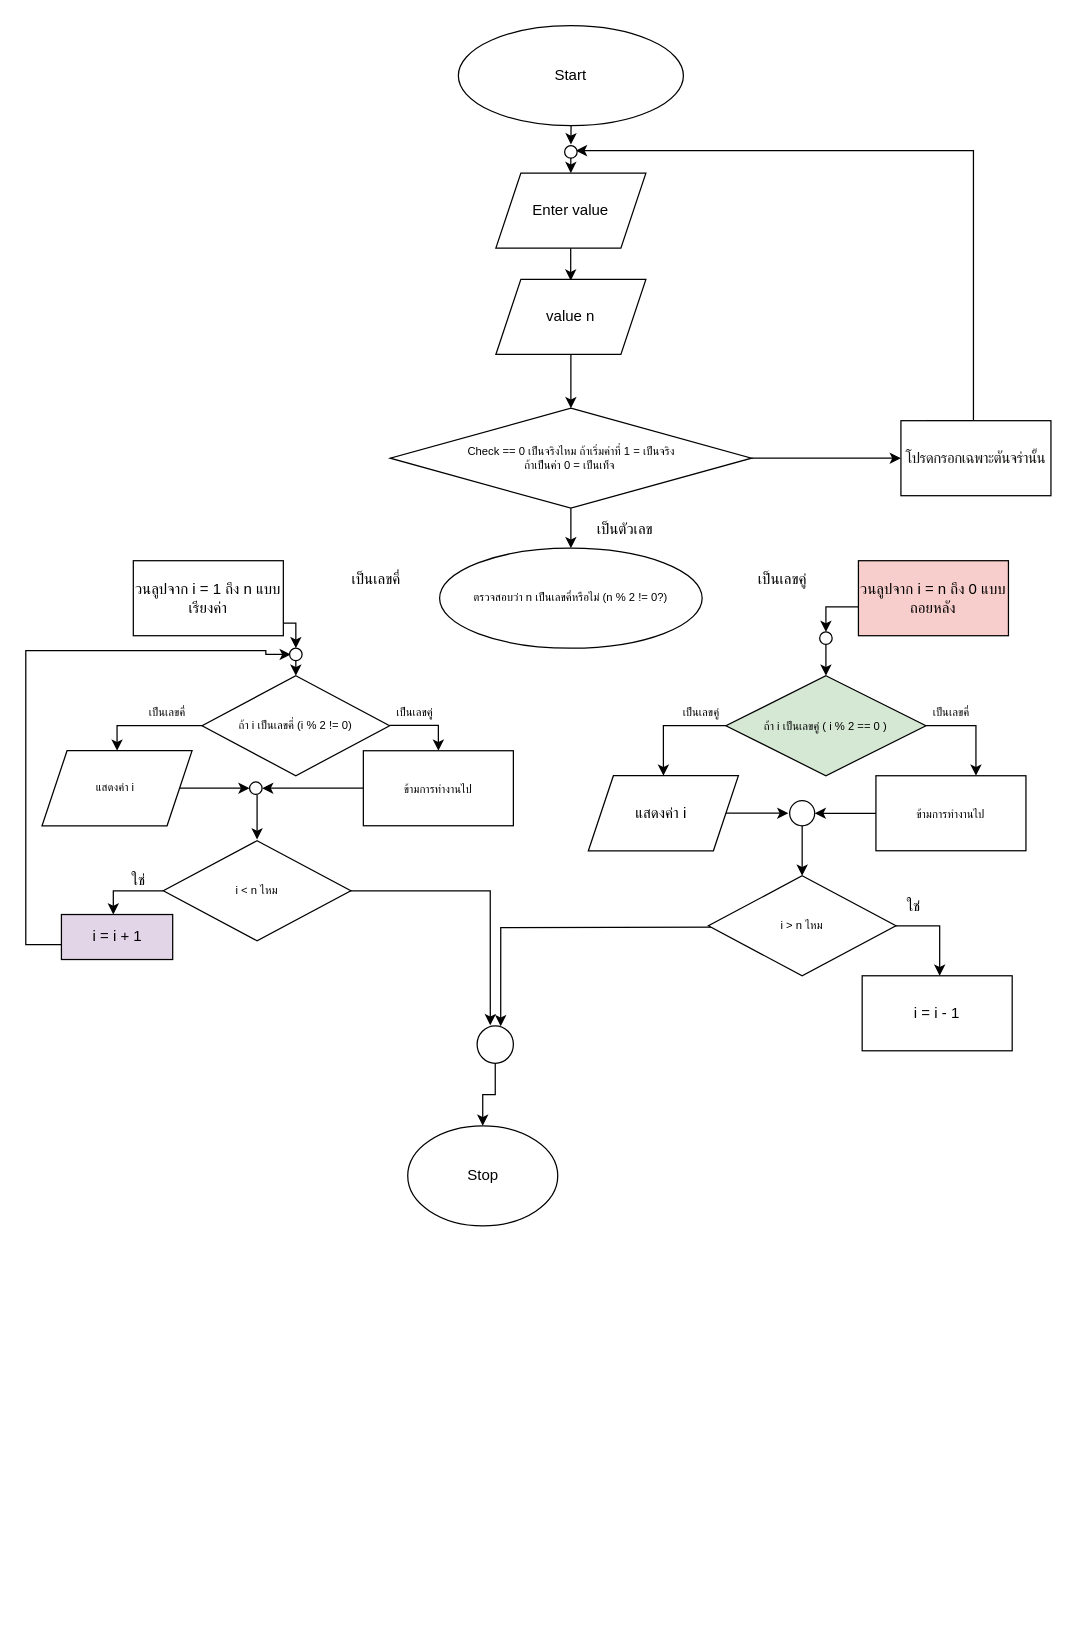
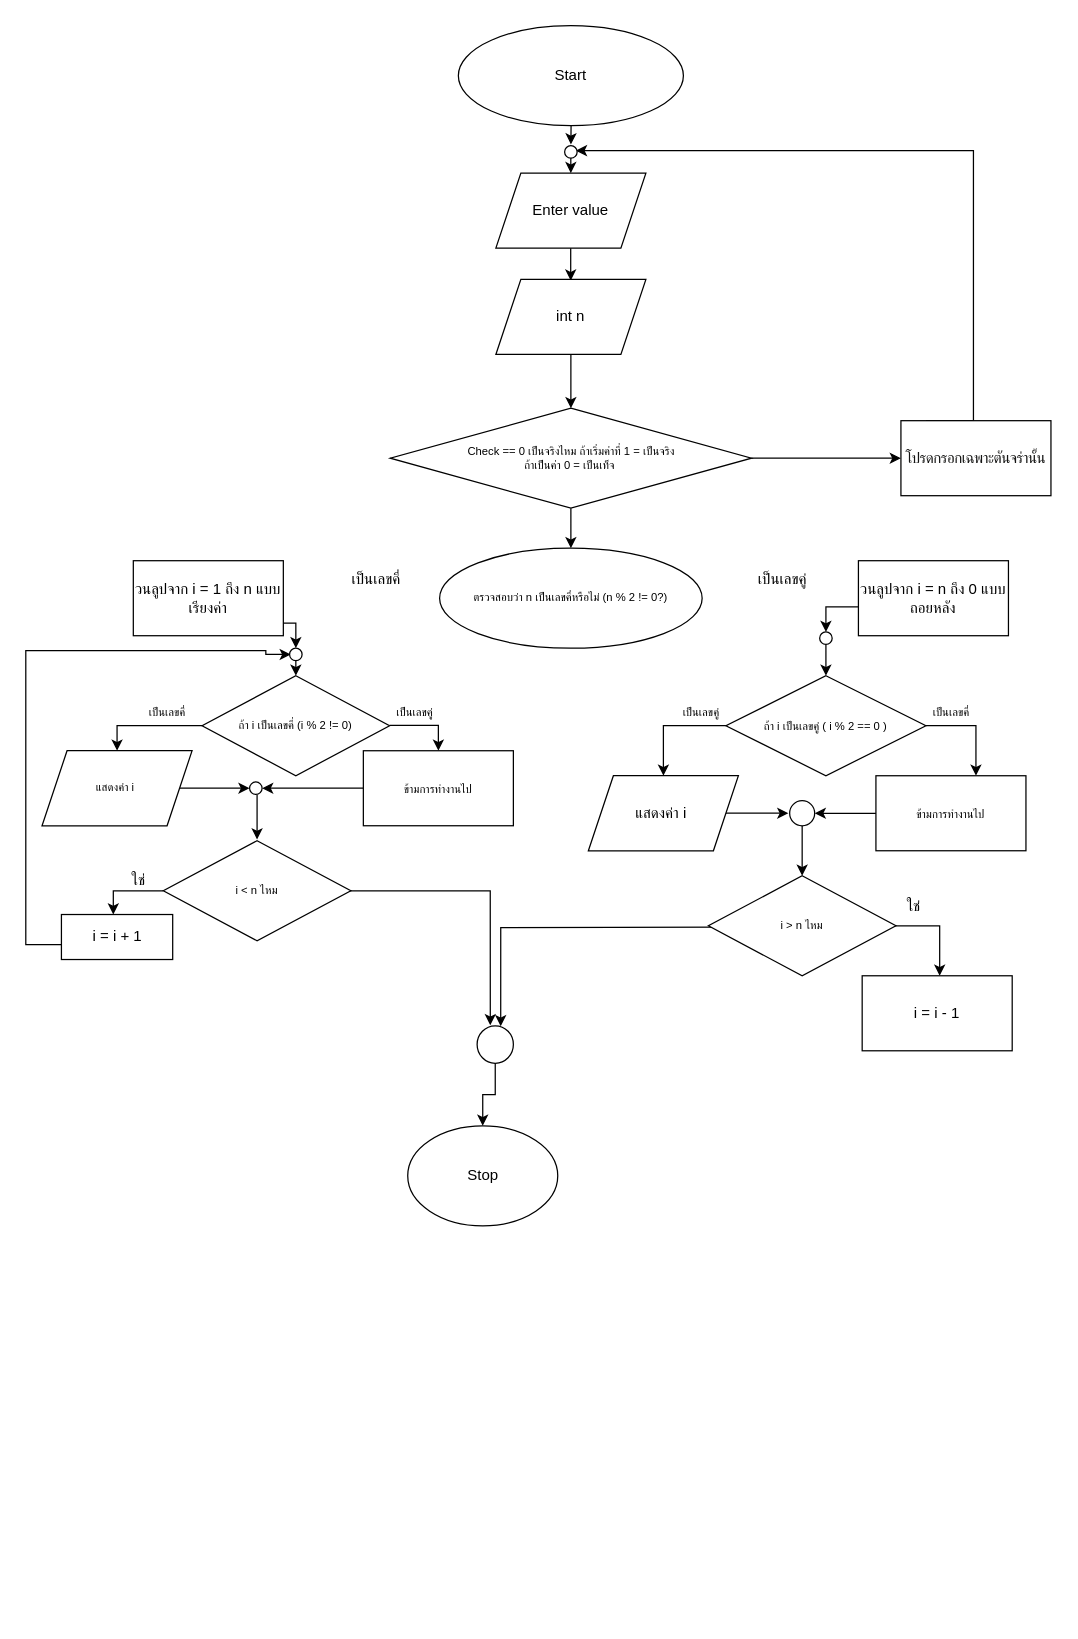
(571, 317) -> (571, 317)
(624, 529) -> none
(933, 598) -> (933, 598)
(826, 726) -> (826, 726)
(117, 937) -> (117, 937)
